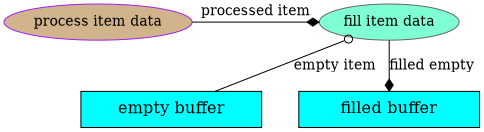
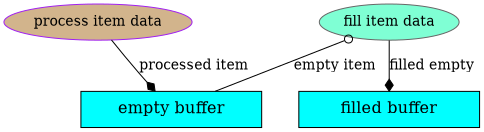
(249, 22) -> (129, 61)
